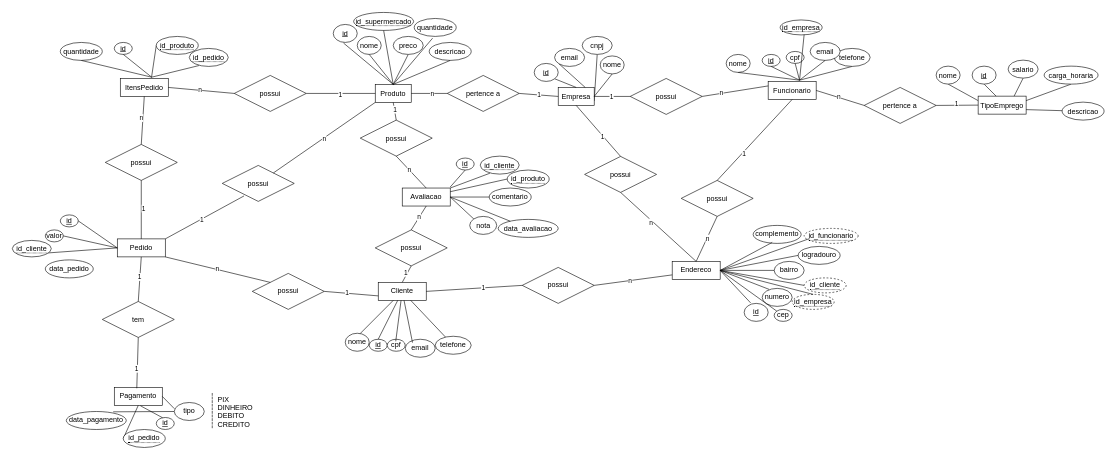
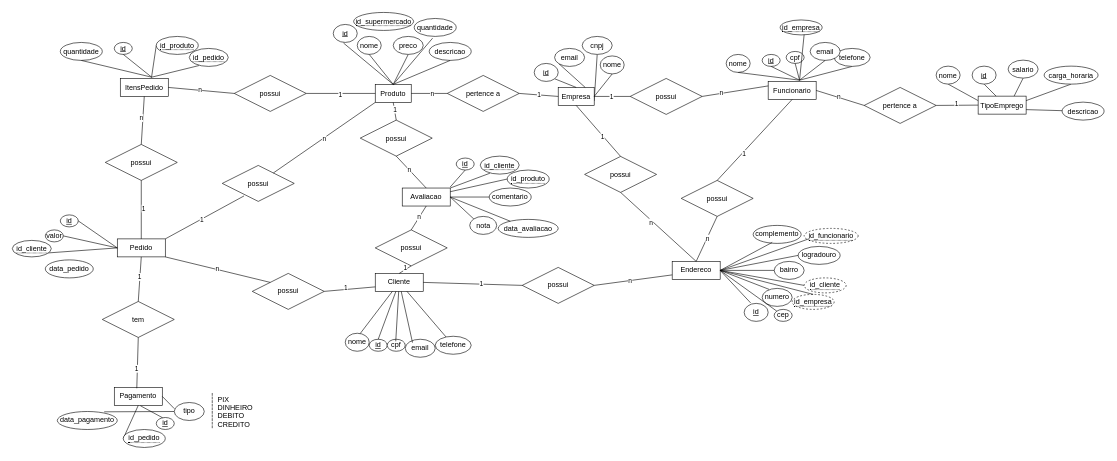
(388, 55) -> none
(402, 291) -> (399, 282)
(96, 420) -> (87, 420)
